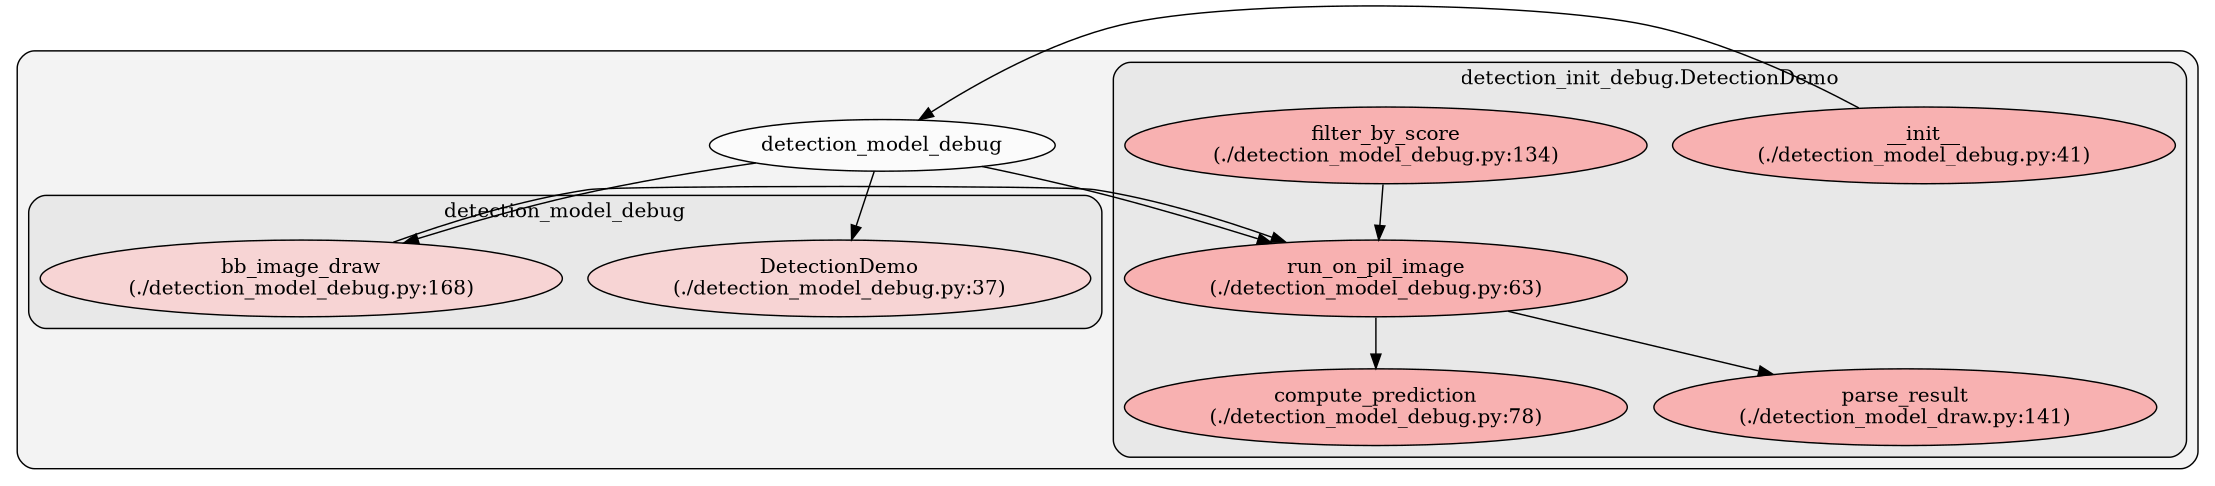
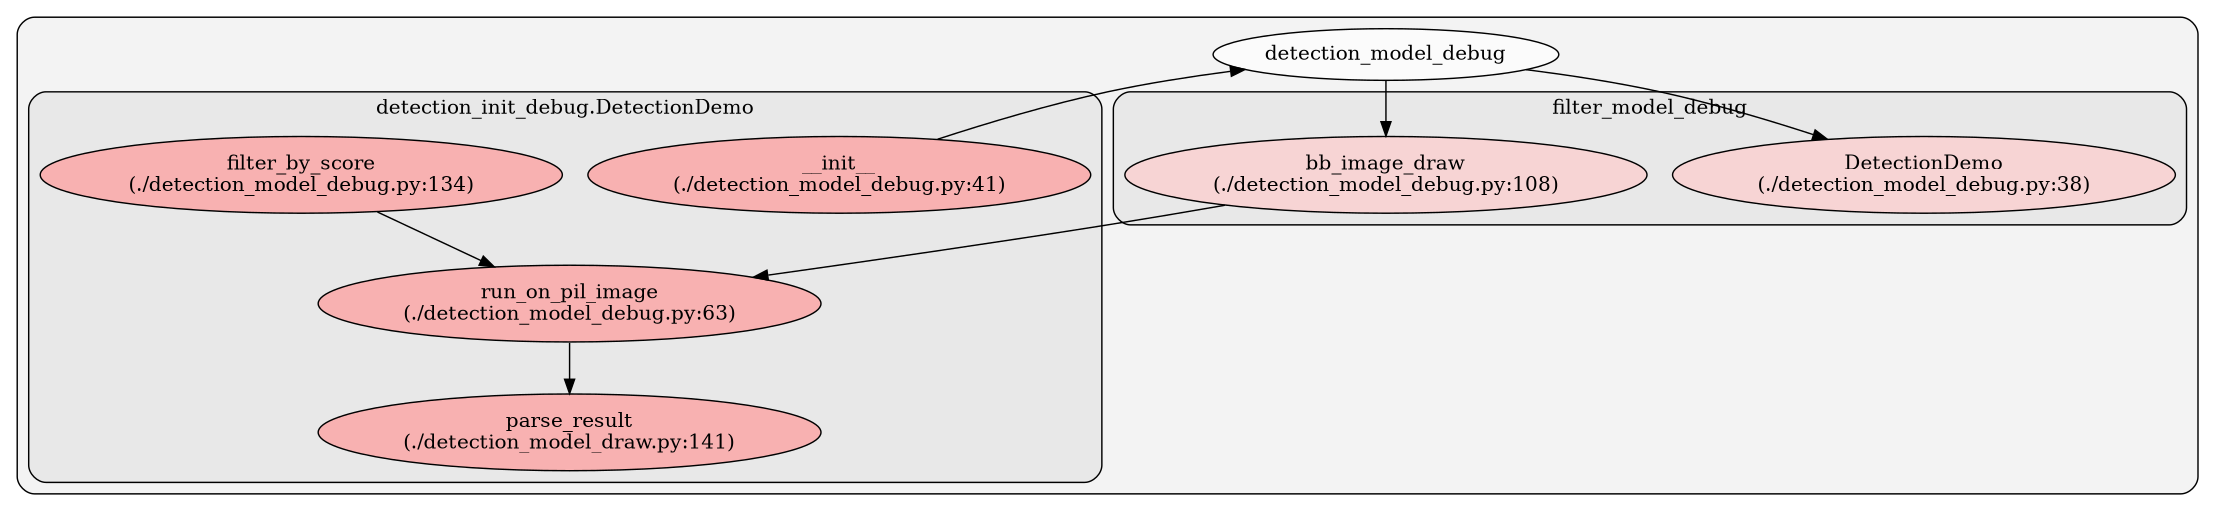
(1121, 199) -> none
(565, 212) -> (1650, 108)
(301, 278) -> (1386, 175)
(839, 278) -> (1924, 175)
(1376, 407) -> none
